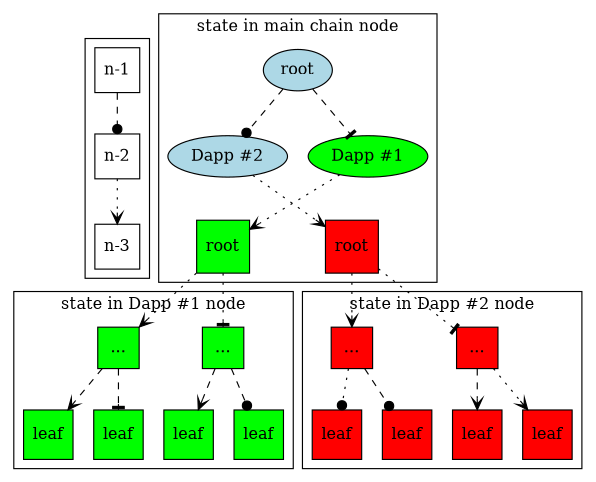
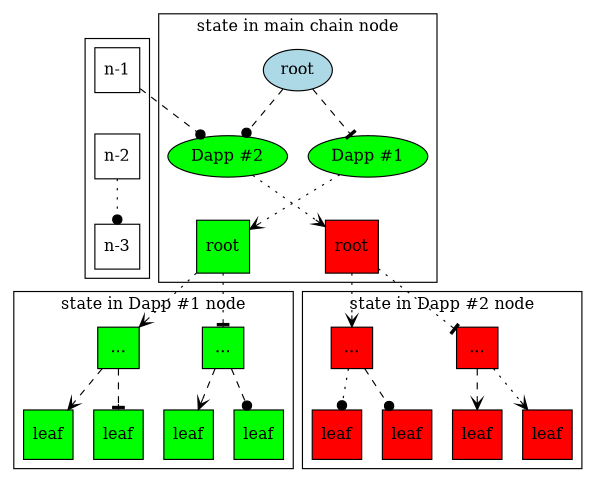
(117, 109) -> (168, 110)
(228, 156) -> (228, 156)
(117, 197) -> (117, 197)
